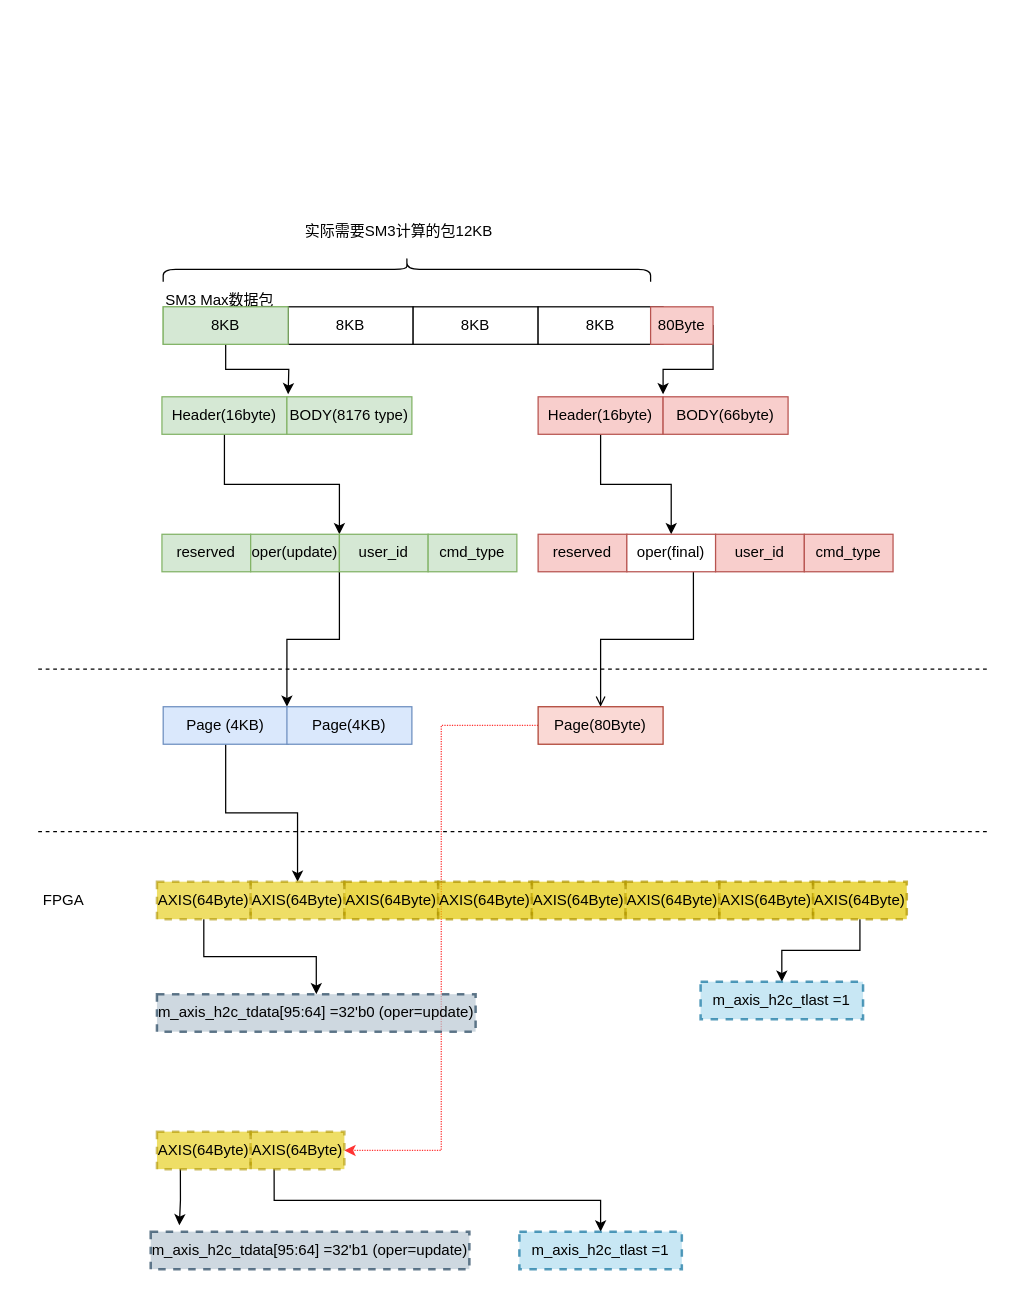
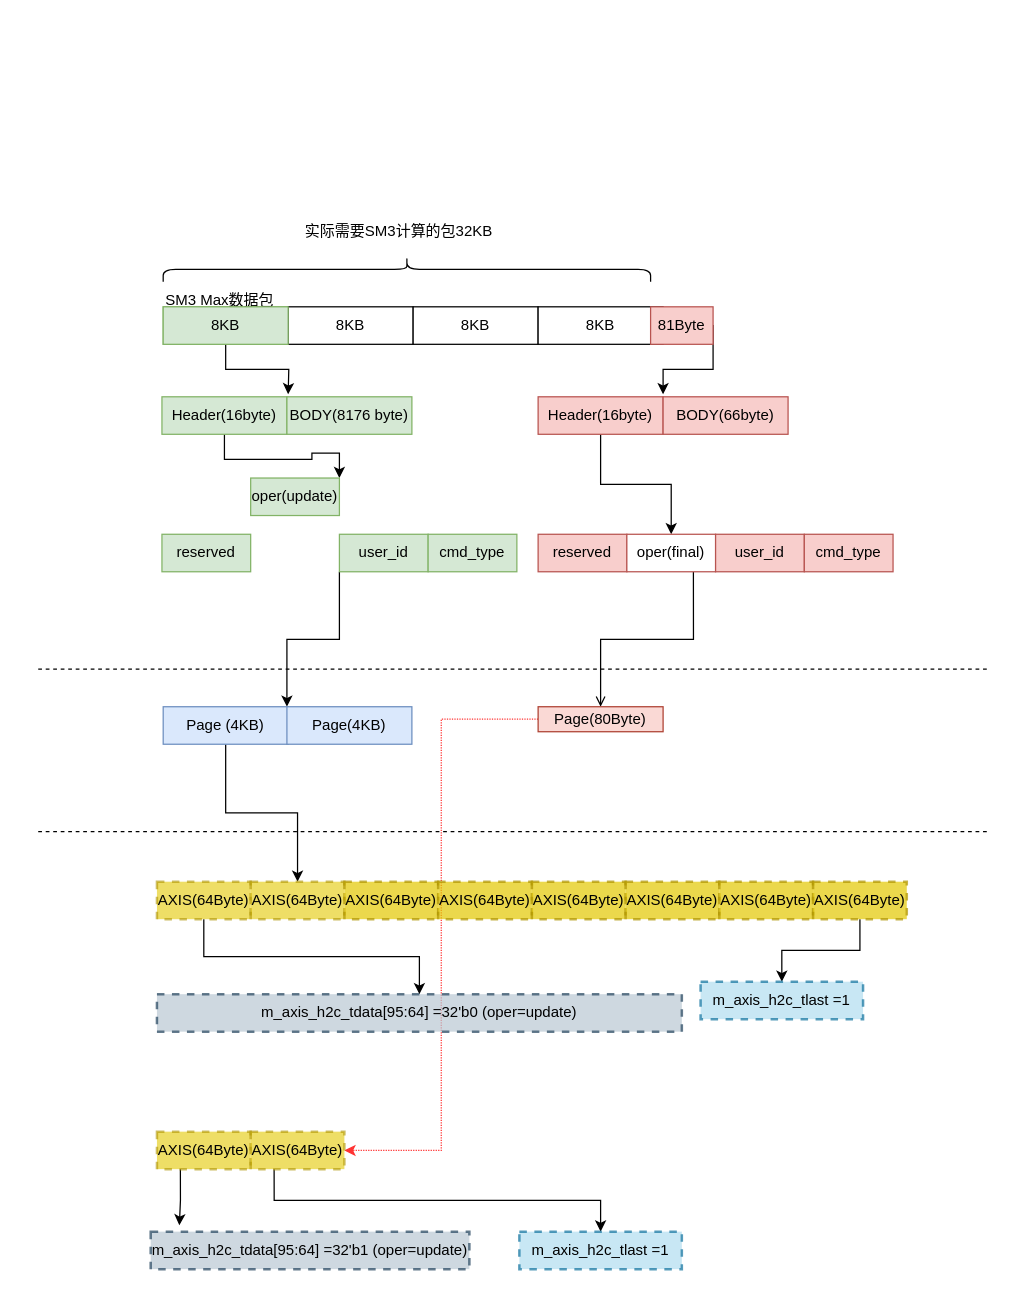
(401, 232) -> (401, 232)
(682, 326) -> (682, 326)
(349, 416) -> (349, 416)
(295, 553) -> (295, 497)
(601, 726) -> (601, 719)
(63, 901) -> none
(316, 1013) -> (419, 1013)
